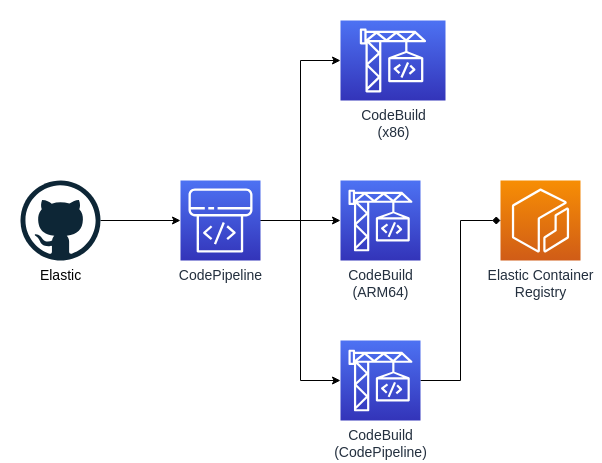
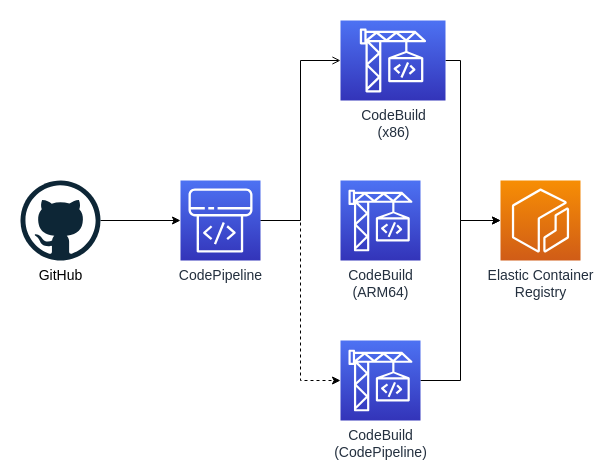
(332, 61) -> (334, 61)
none -> (461, 132)
(318, 221) -> none
(461, 223) -> (461, 223)
(61, 276) -> (61, 276)
(301, 318) -> (301, 318)
